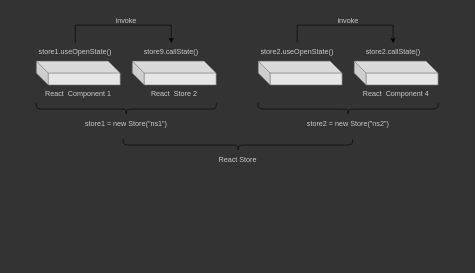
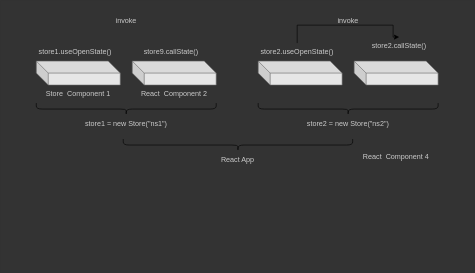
(75, 25) -> none
(393, 52) -> (399, 46)
(78, 94) -> (78, 94)
(174, 94) -> (174, 94)
(396, 94) -> (396, 157)
(238, 160) -> (238, 160)
